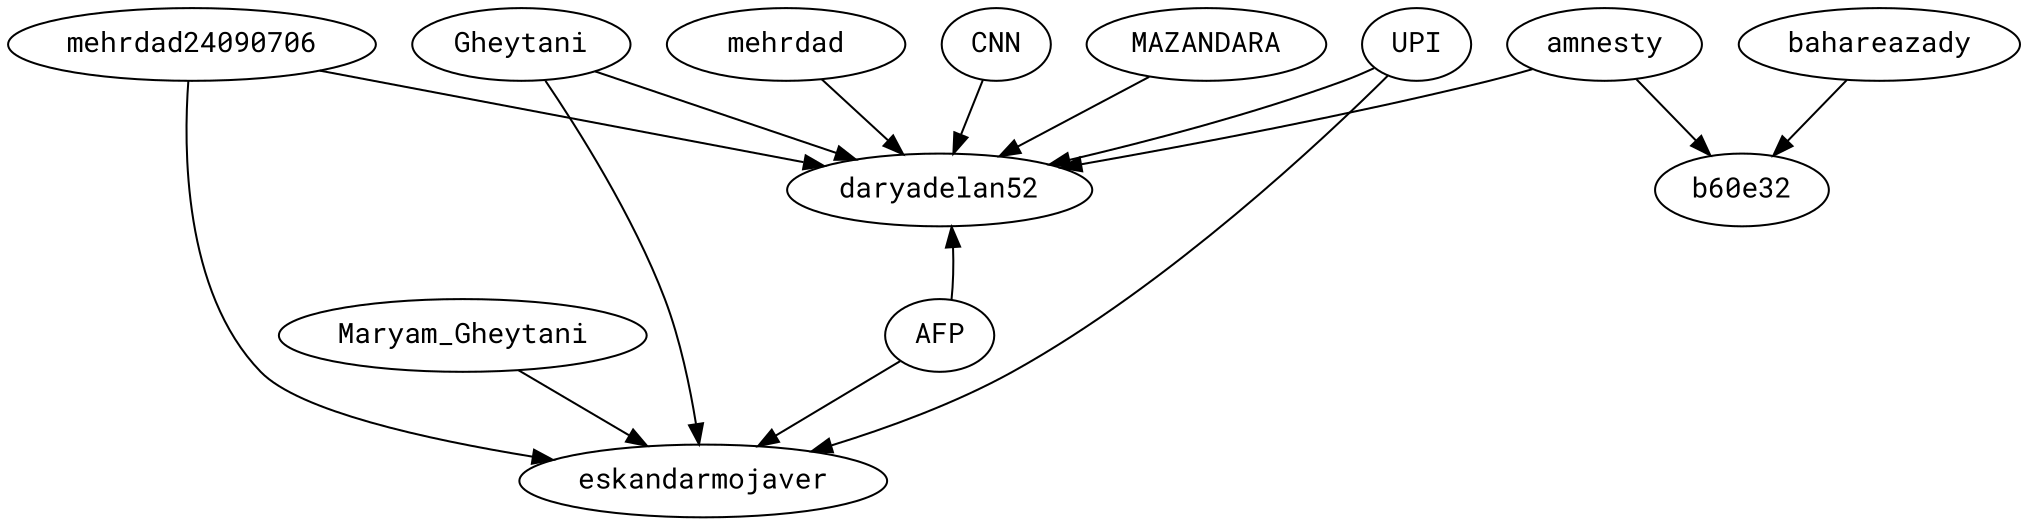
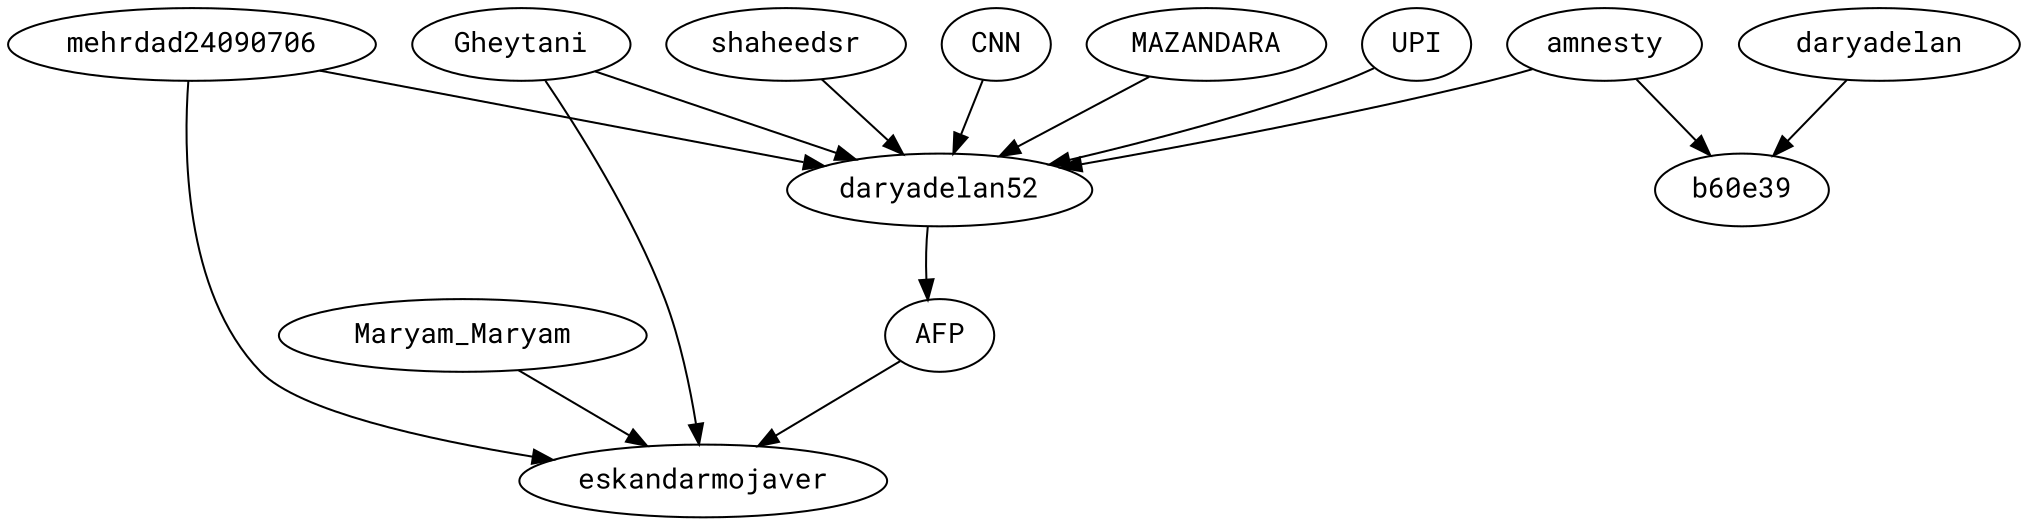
(786, 44) -> (786, 44)
(1879, 44) -> (1879, 44)
(1742, 190) -> (1742, 190)
(953, 274) -> (926, 253)
(1132, 295) -> none
(463, 335) -> (463, 335)
